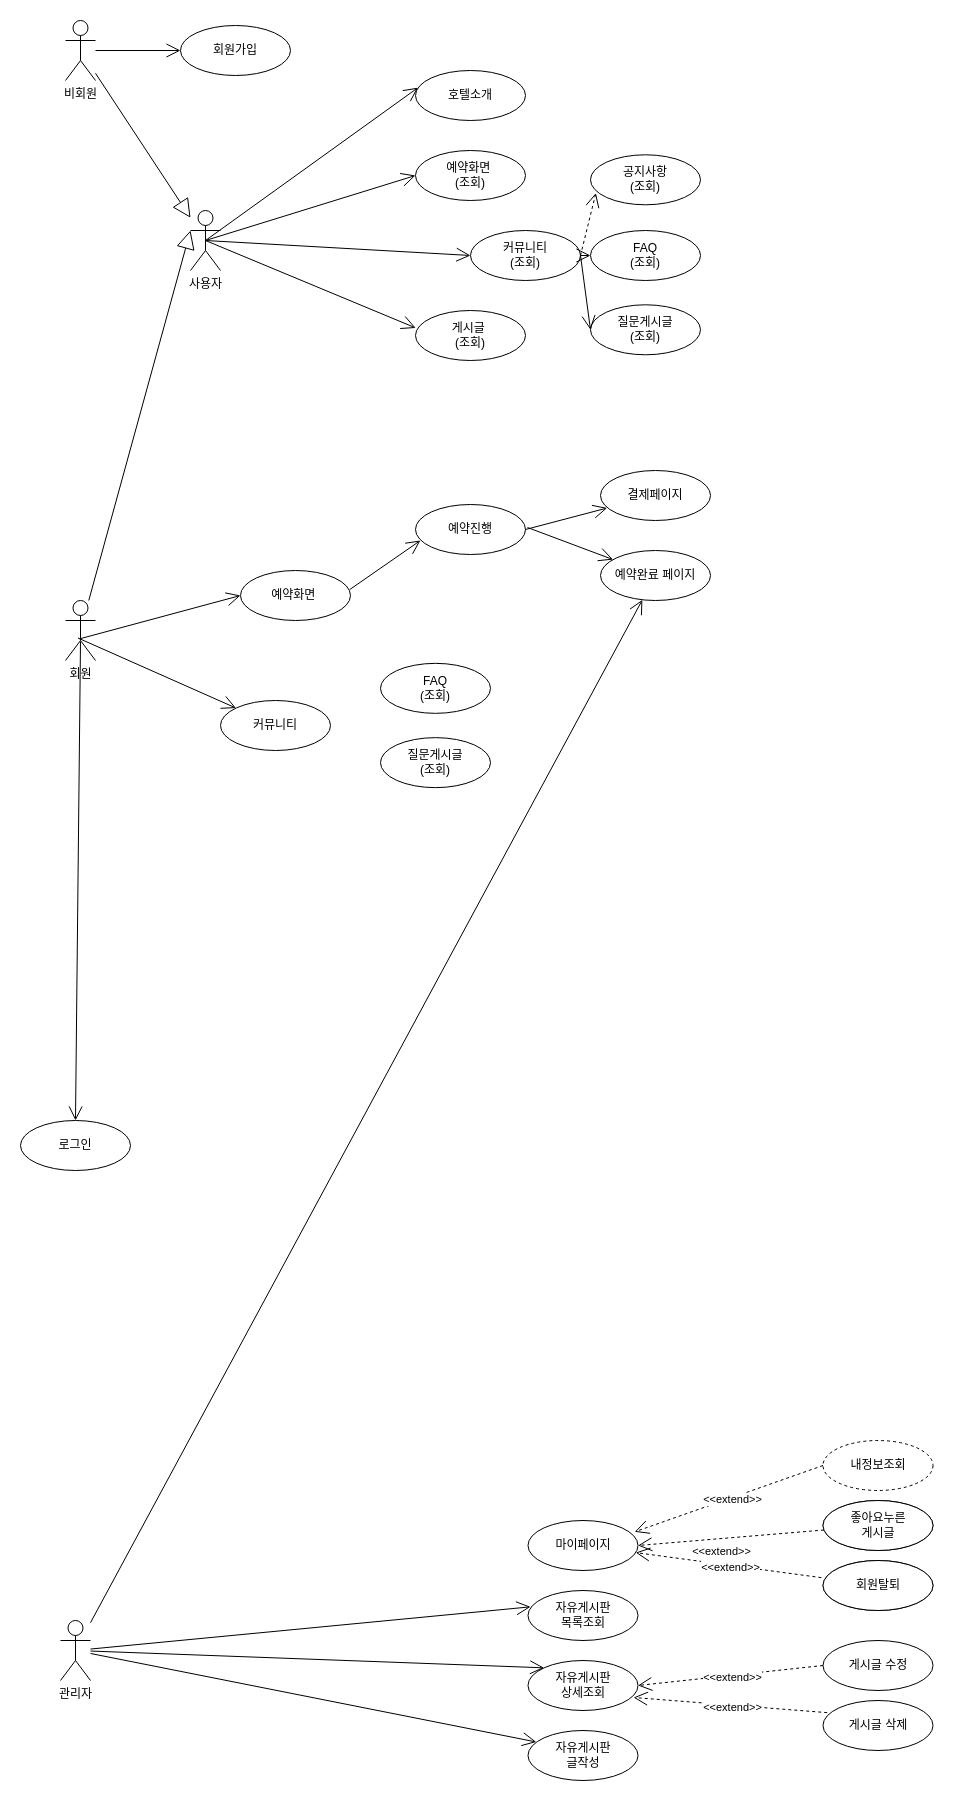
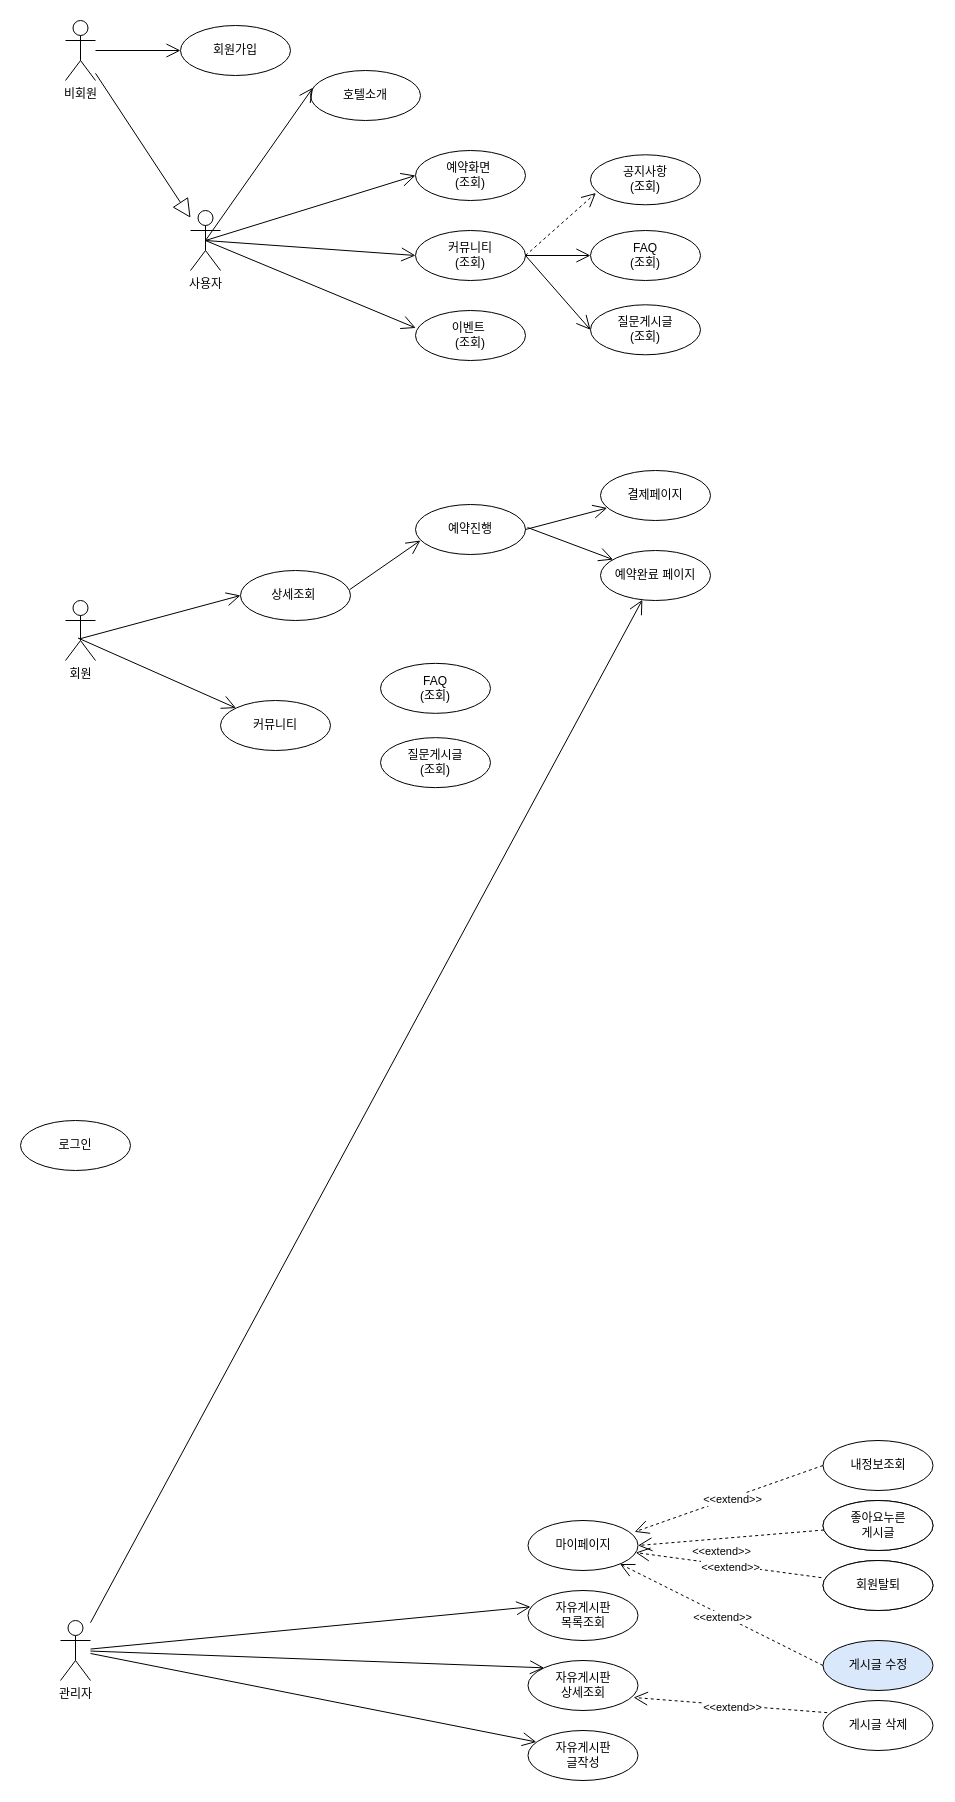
(471, 96) -> (366, 96)
(526, 256) -> (471, 256)
(471, 336) -> (471, 336)
(137, 425) -> none
(296, 596) -> (296, 596)
(78, 881) -> none
(878, 1466) -> (878, 1466)
(878, 1666) -> (878, 1666)
(732, 1675) -> (723, 1615)
